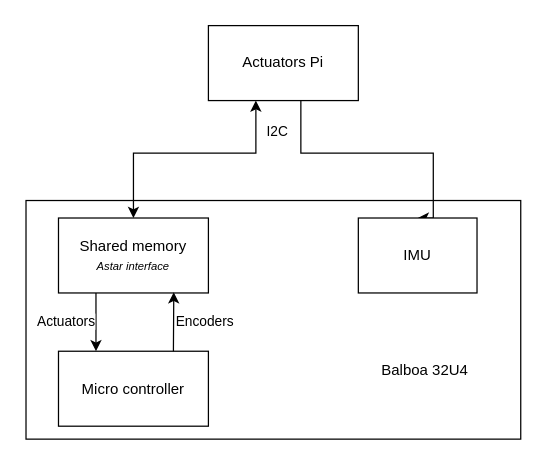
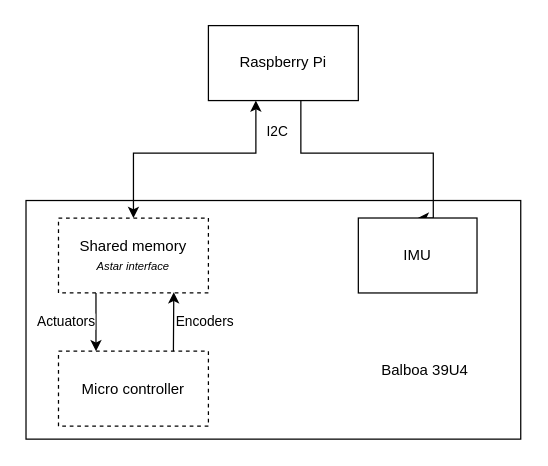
(283, 63) -> (283, 63)
(133, 256) -> (133, 256)
(425, 371) -> (425, 371)
(133, 389) -> (133, 389)
